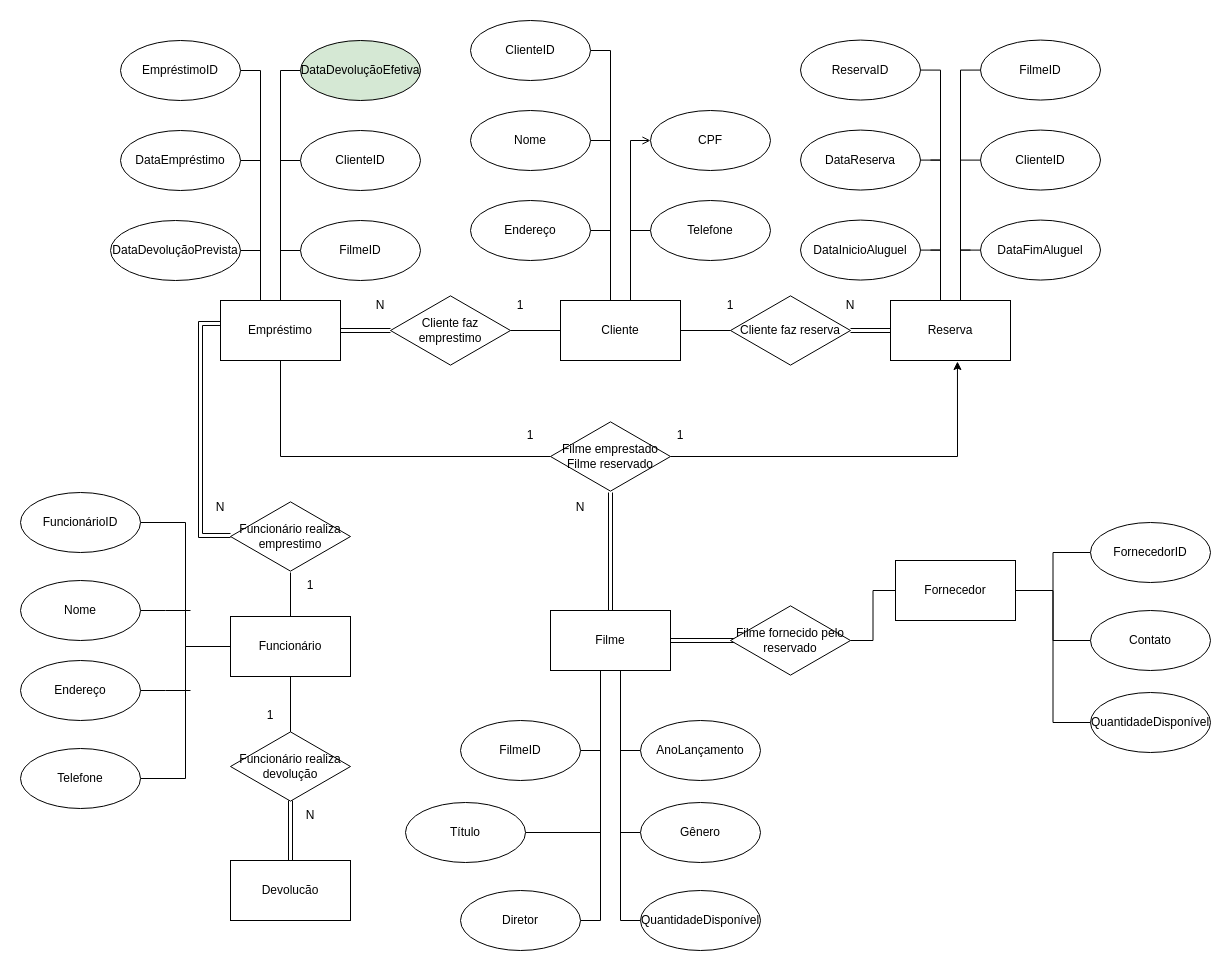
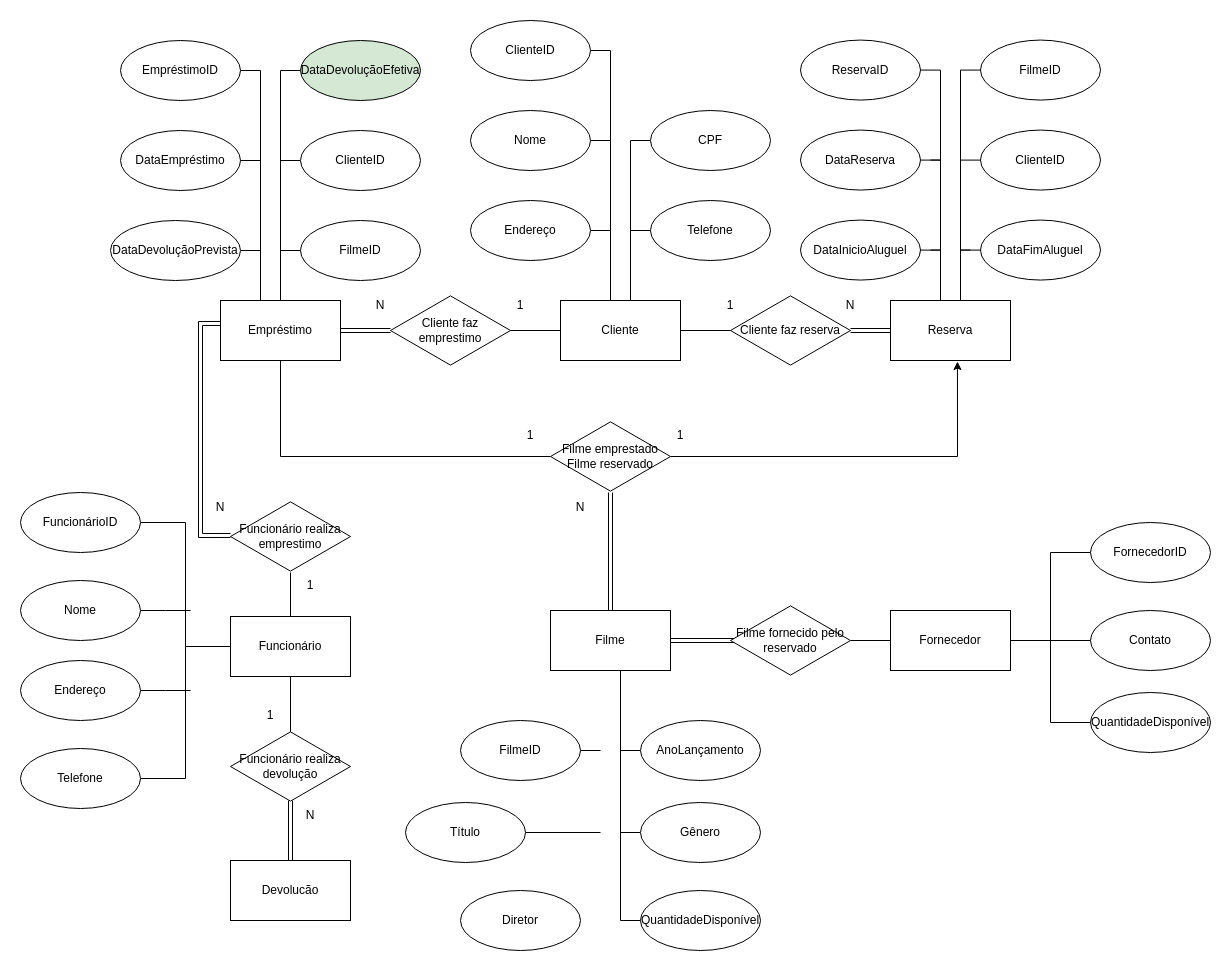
(645, 141) -> (645, 141)
(956, 591) -> (951, 641)
(601, 806) -> none
